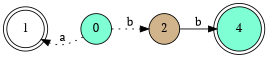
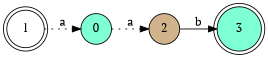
(130, 23) -> (130, 23)
(239, 29) -> (239, 29)
(67, 44) -> (58, 29)
